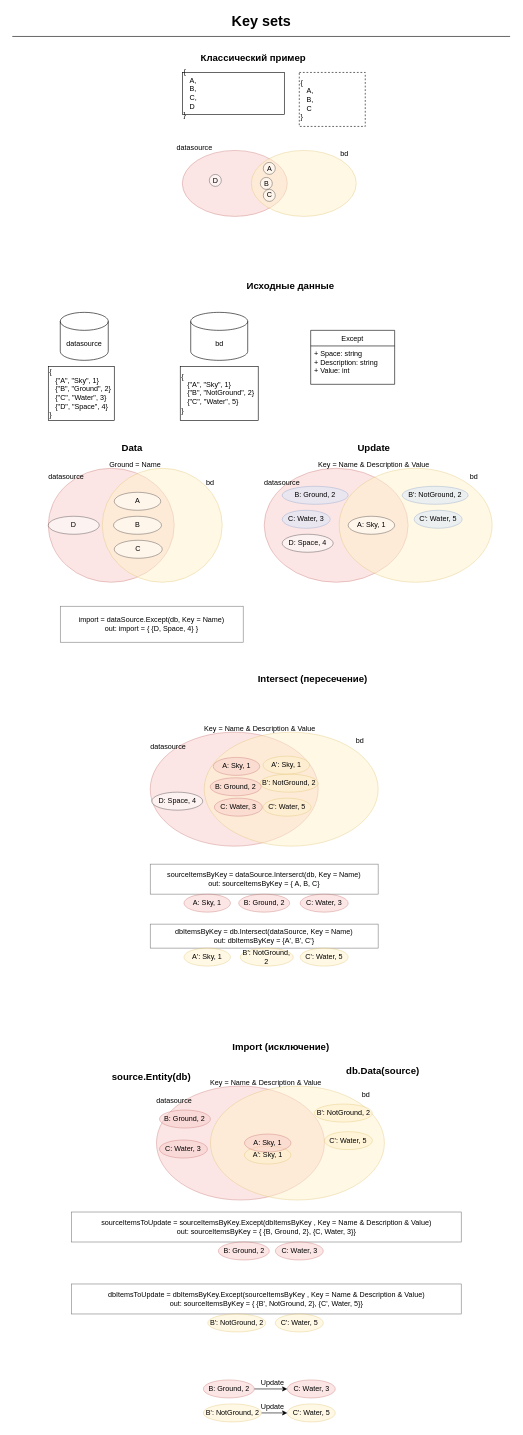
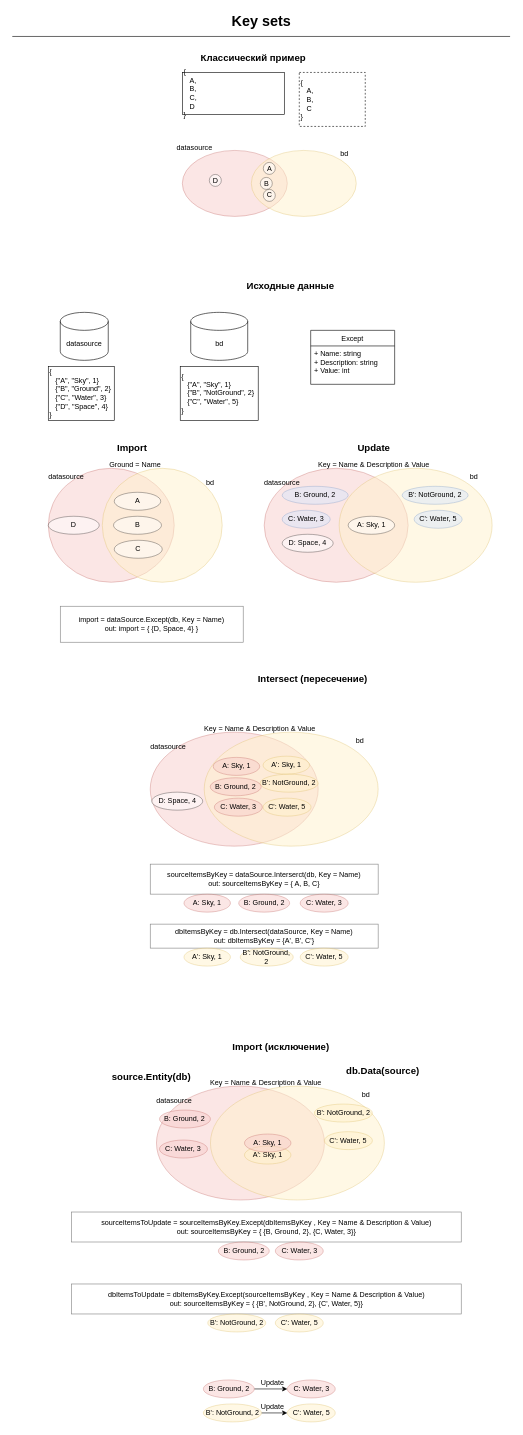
(341, 354) -> (339, 354)
(132, 447) -> (132, 447)
